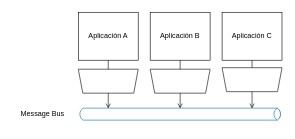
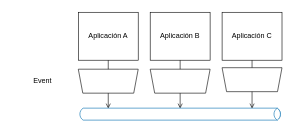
none -> (42, 81)
(42, 114) -> none
